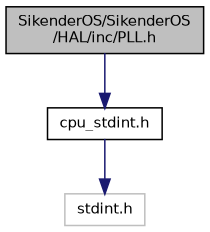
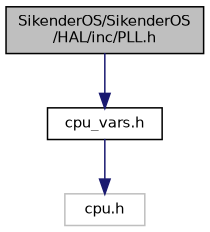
(105, 124) -> (105, 124)
(105, 210) -> (105, 210)
